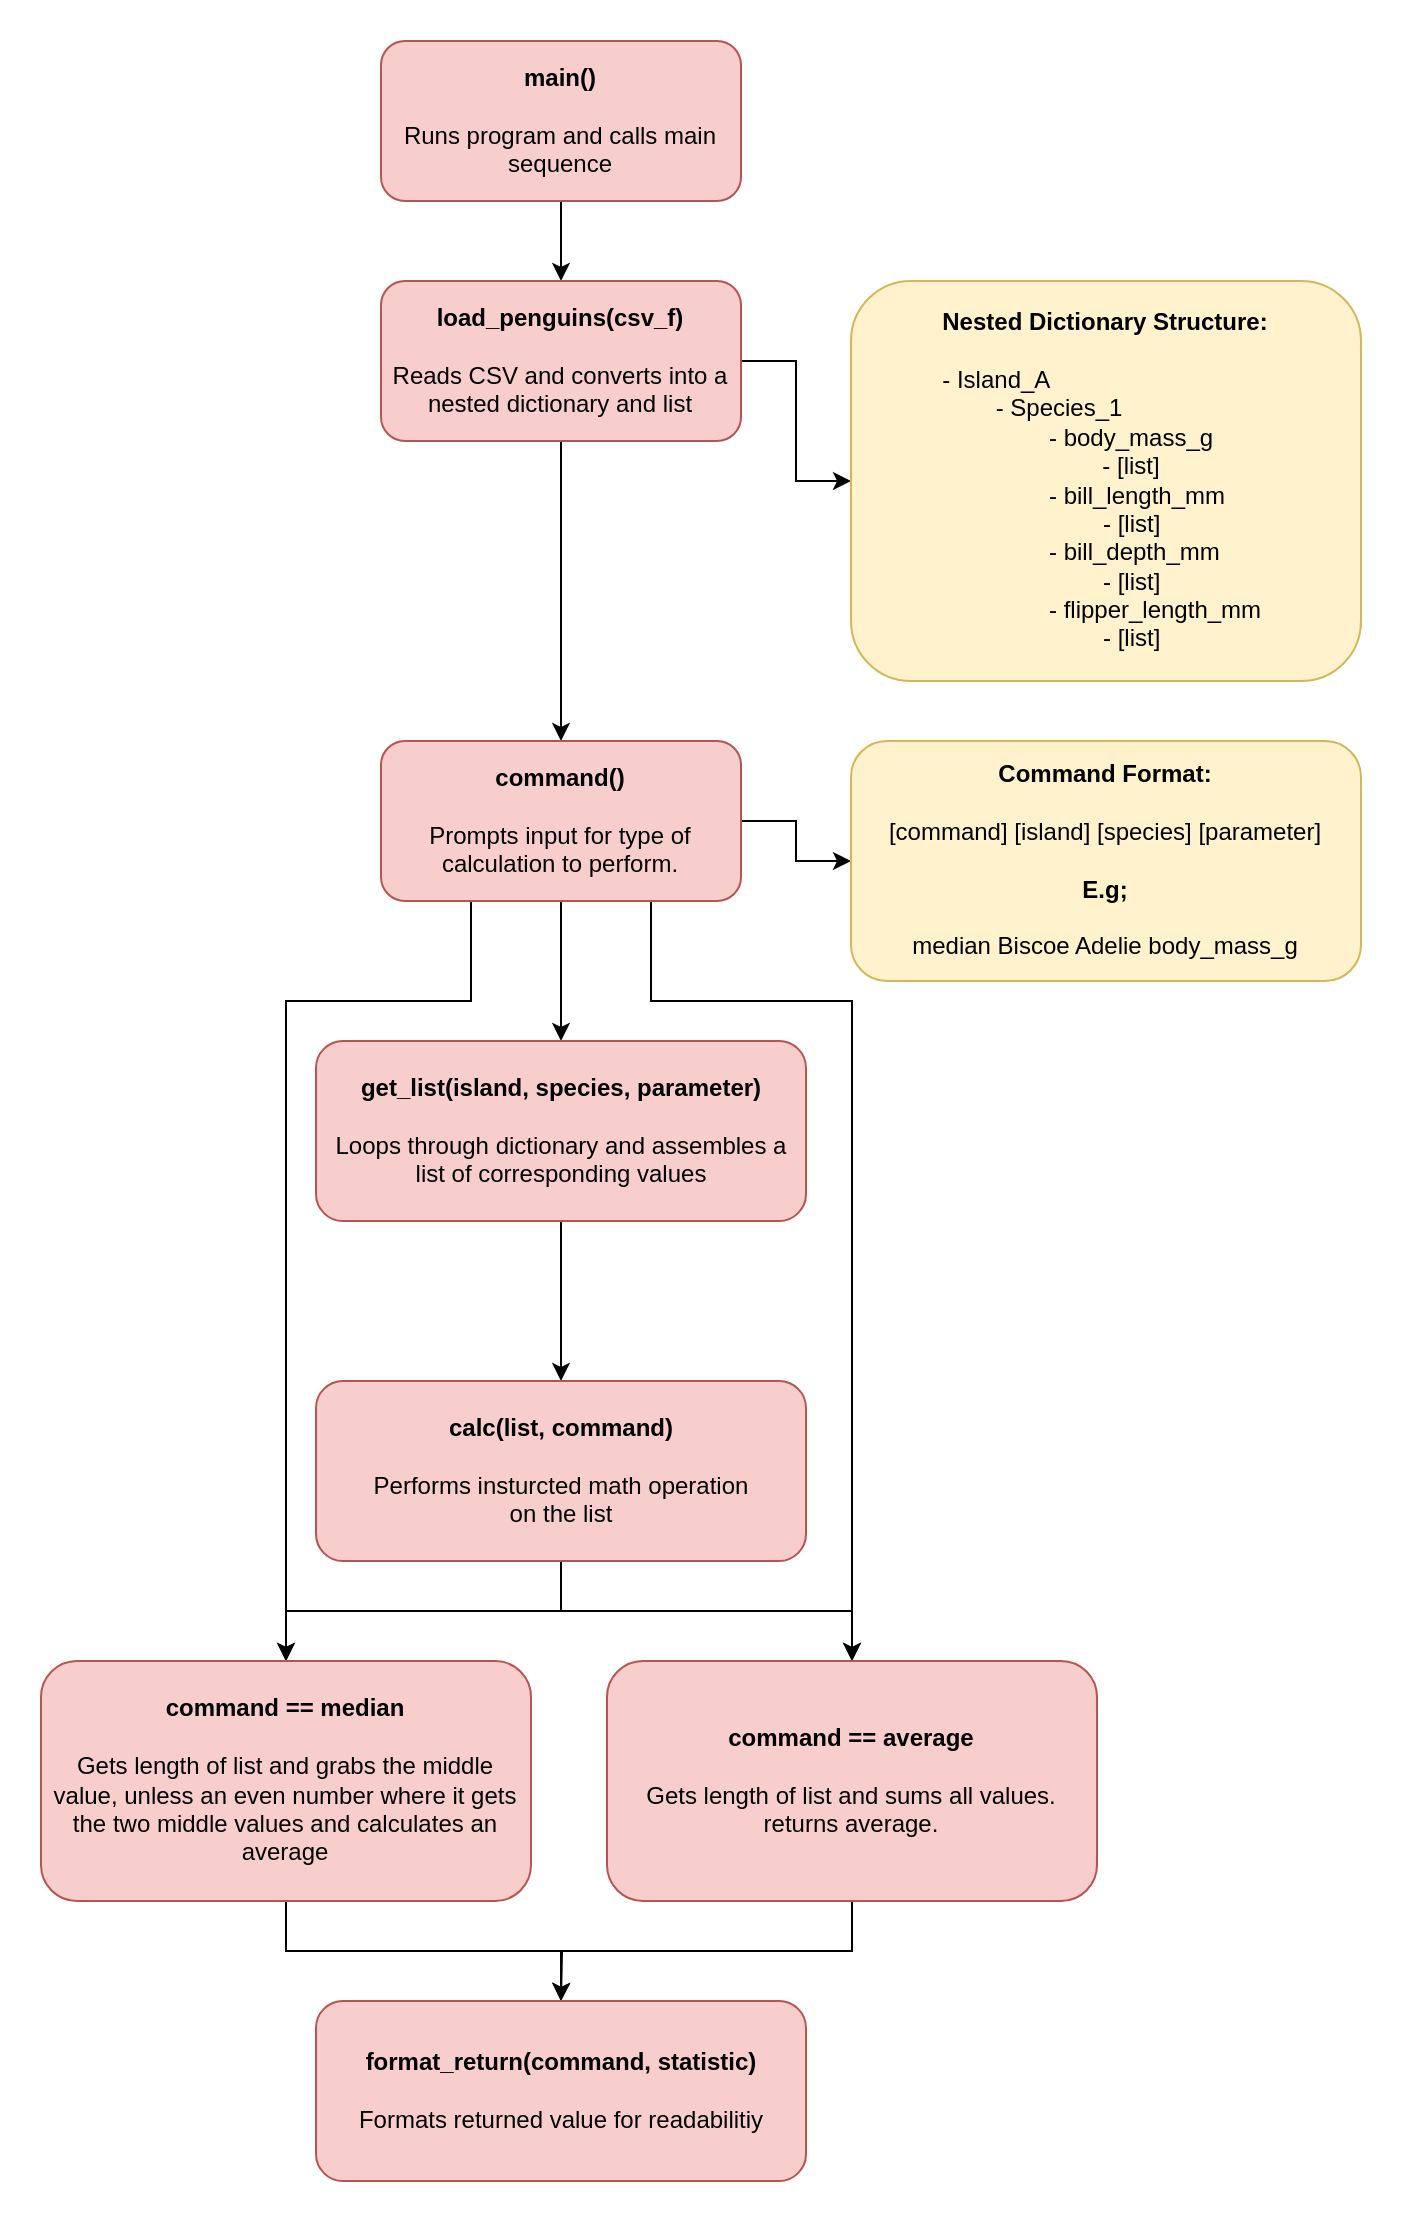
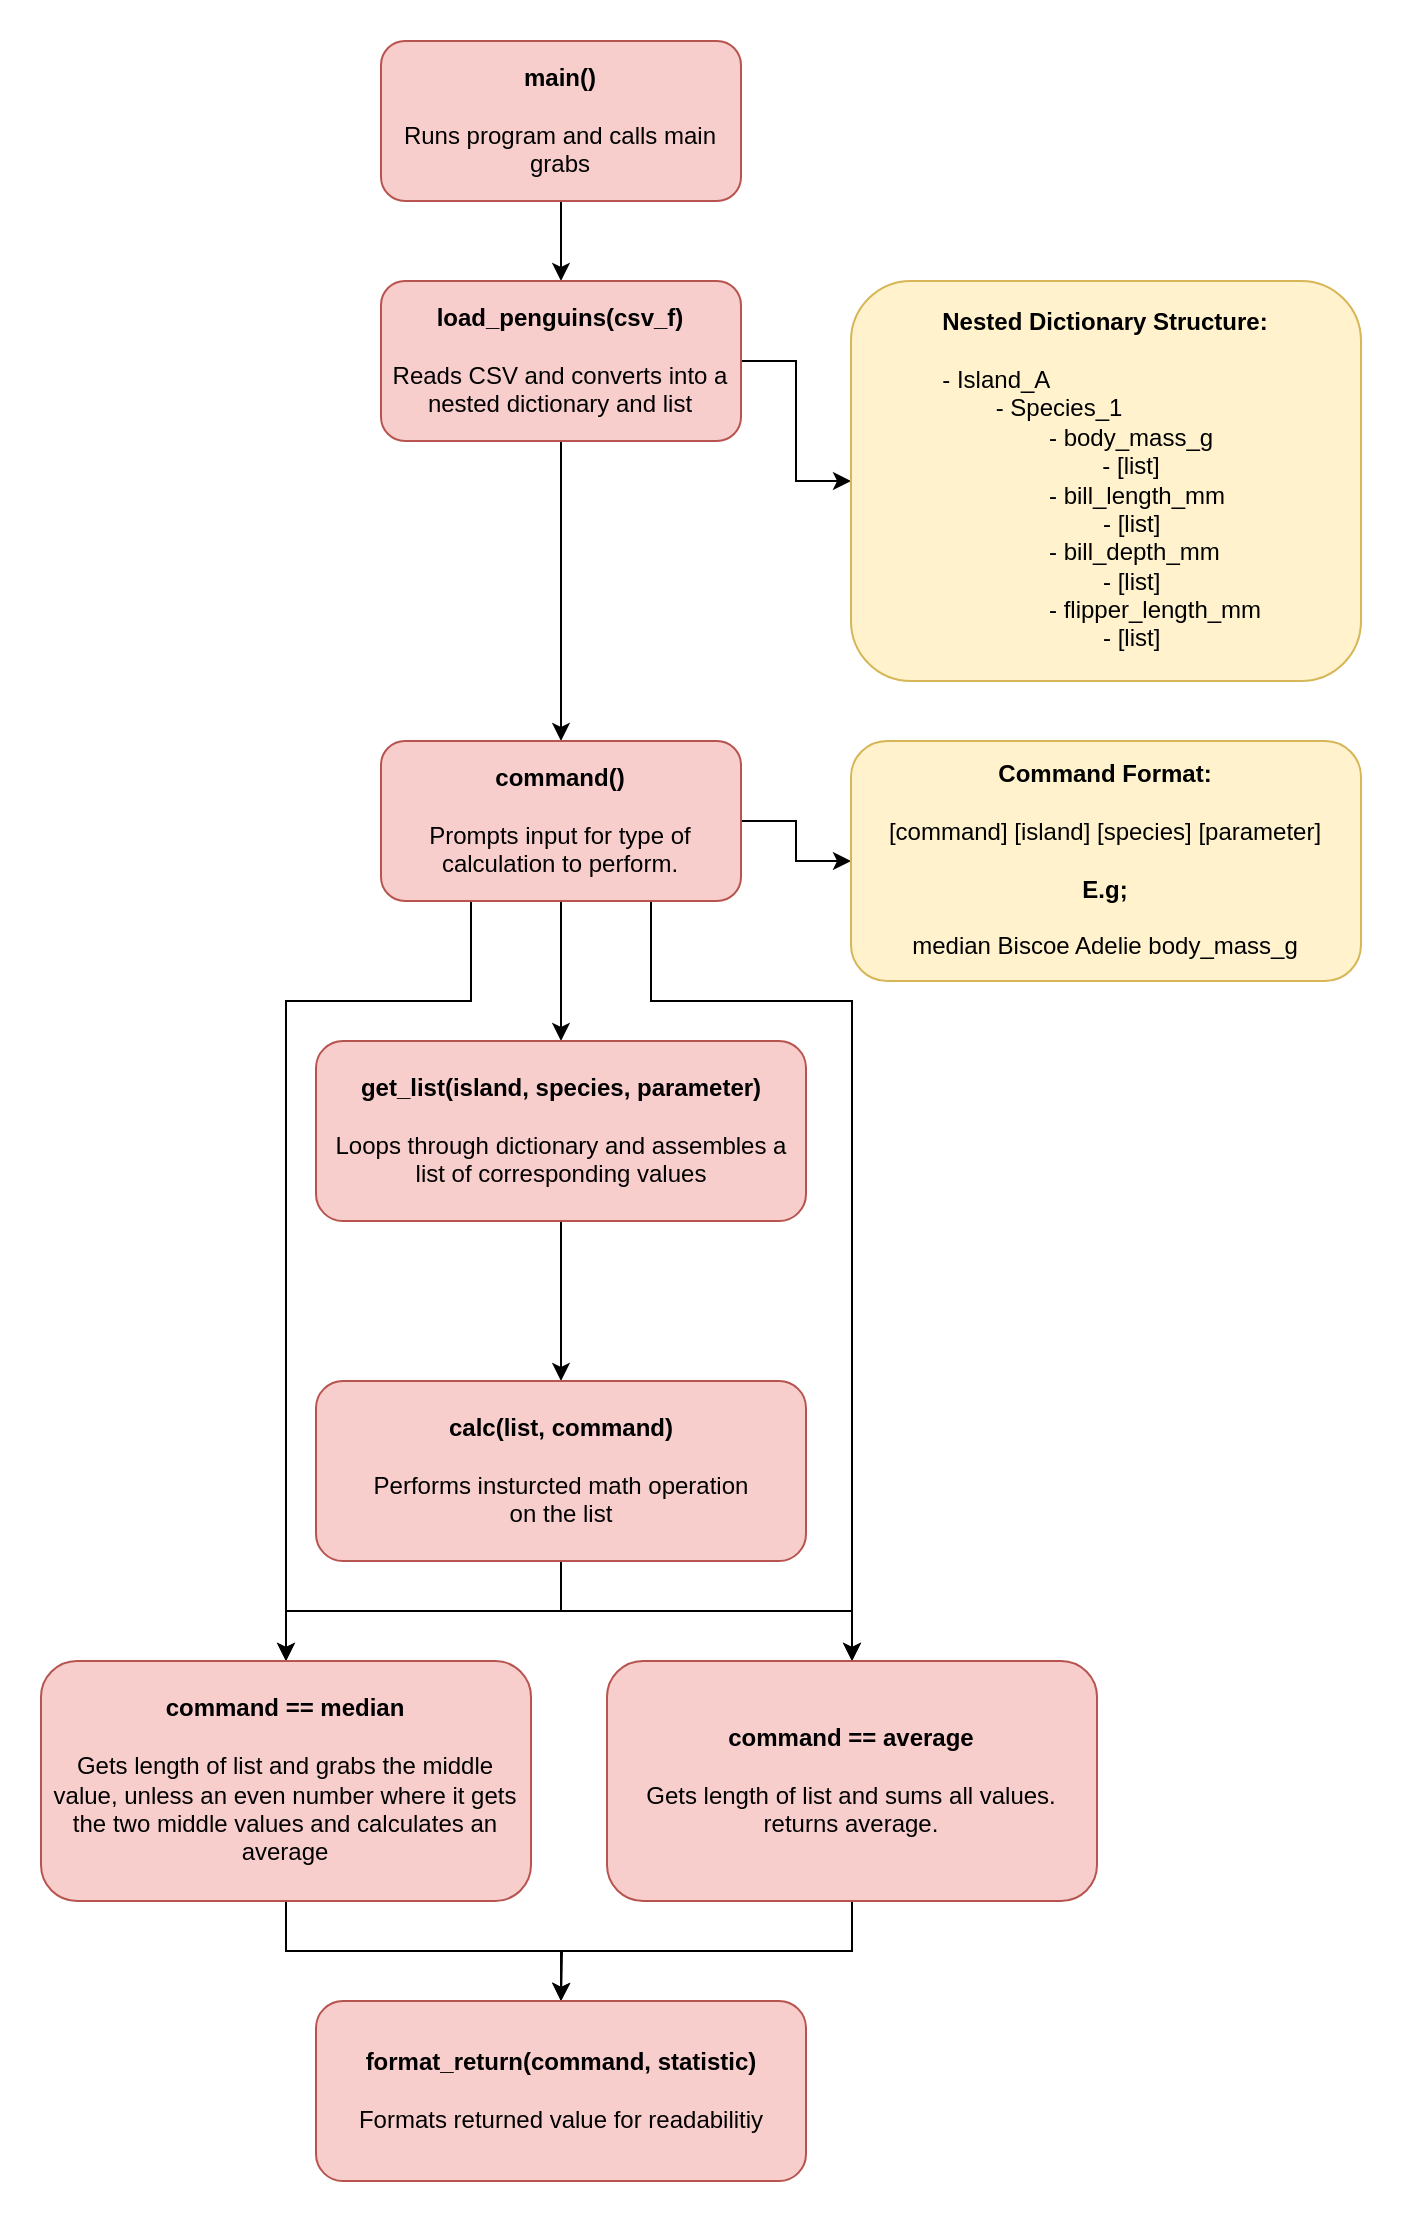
(561, 121) -> (561, 121)
